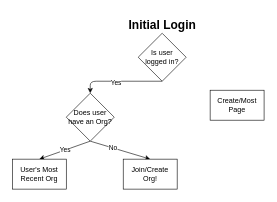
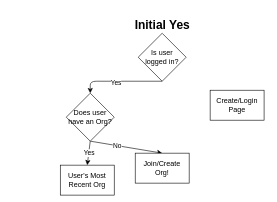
(163, 24) -> (163, 24)
(237, 105) -> (237, 105)
(39, 174) -> (87, 180)
(150, 174) -> (162, 168)
